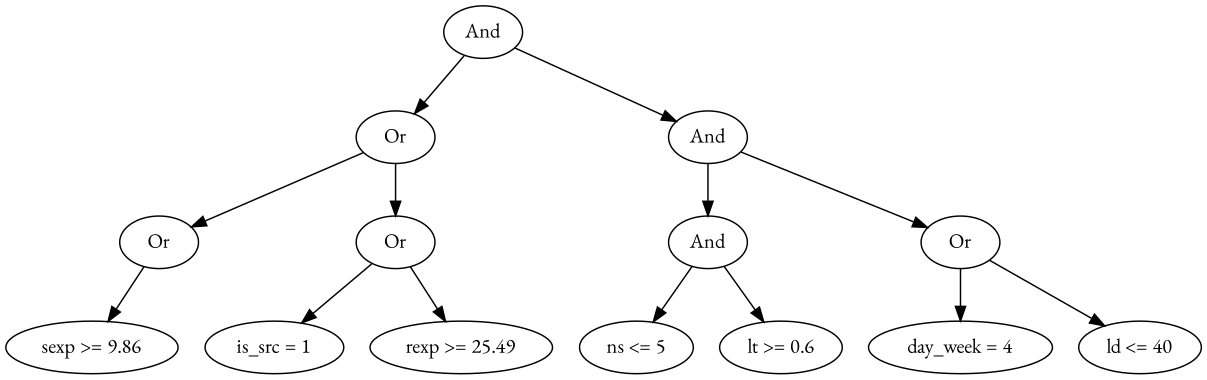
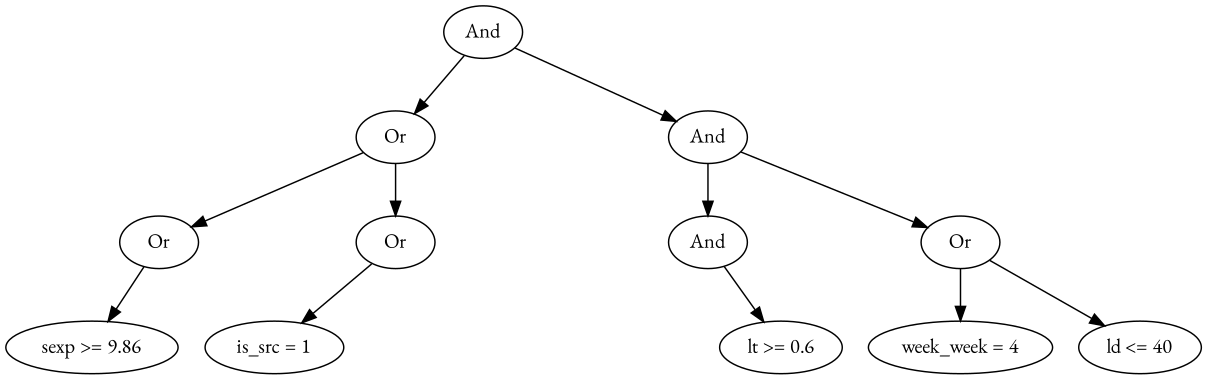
(461, 347) -> none
(636, 347) -> none
(960, 347) -> (960, 347)
